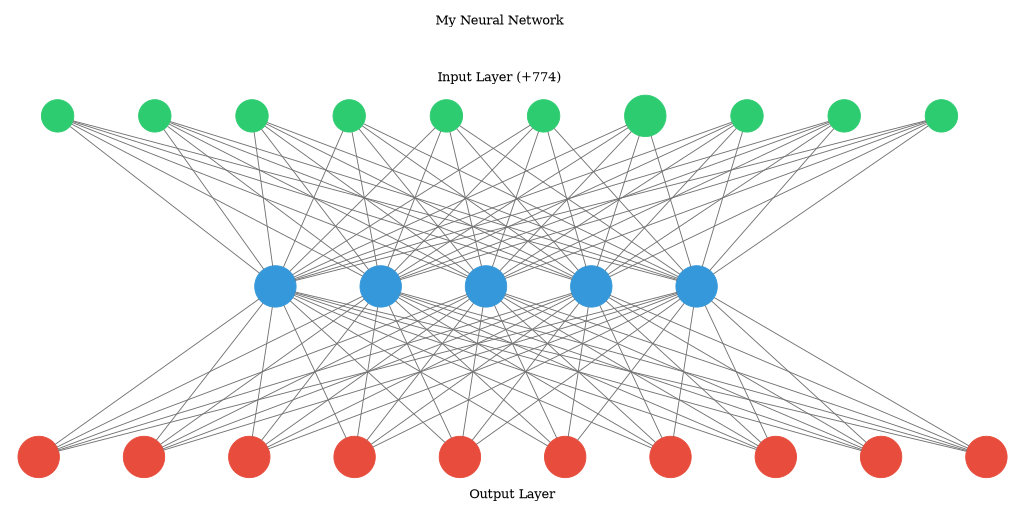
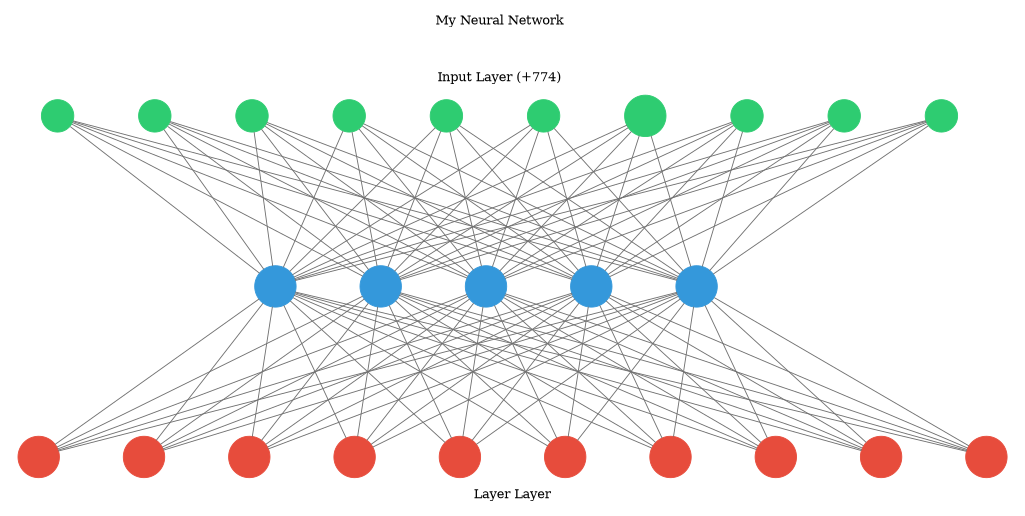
(513, 495) -> (513, 495)
